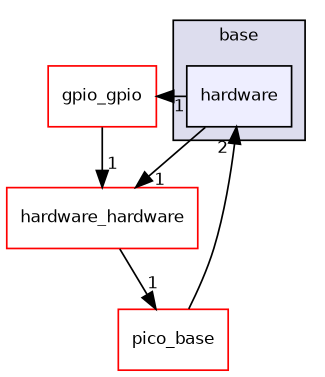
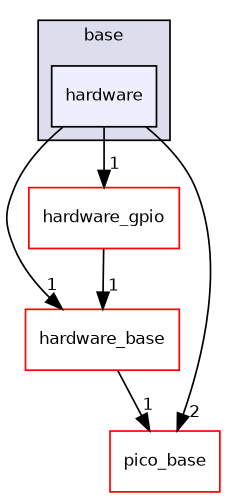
(102, 96) -> (104, 218)
(102, 218) -> (102, 340)
(219, 229) -> (210, 263)
